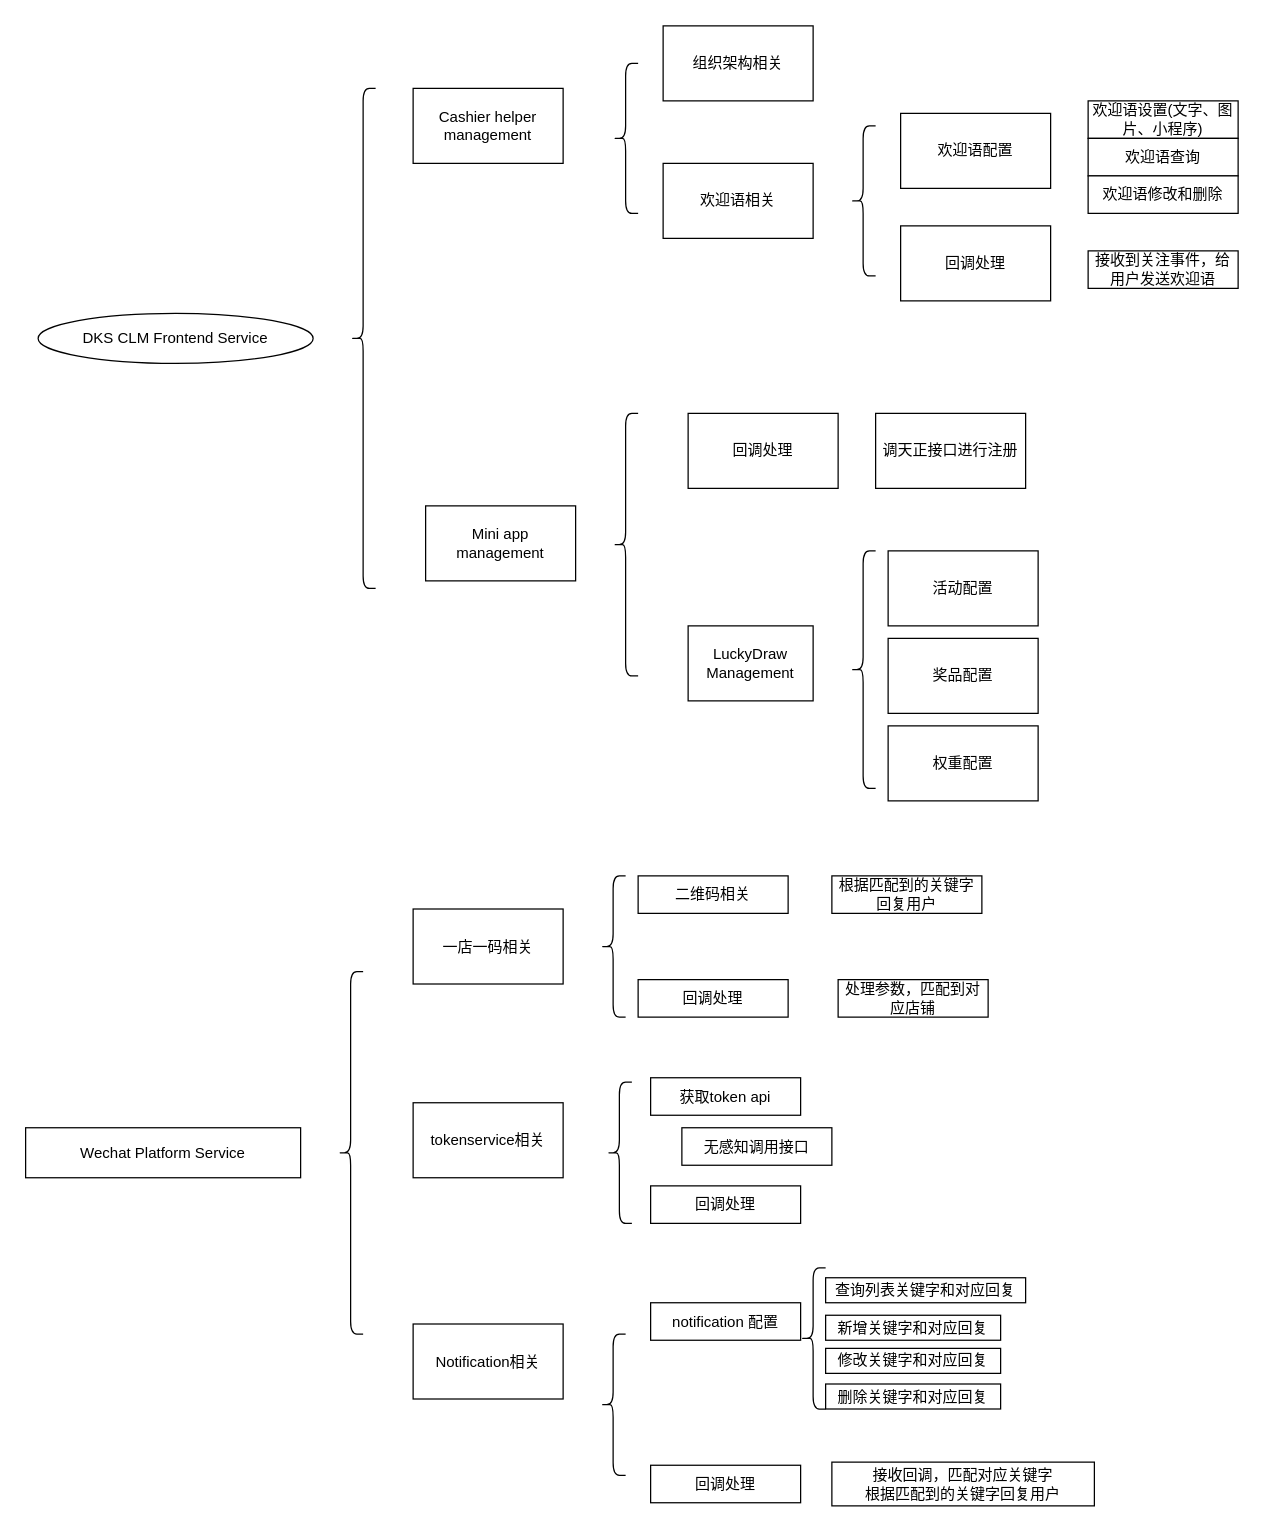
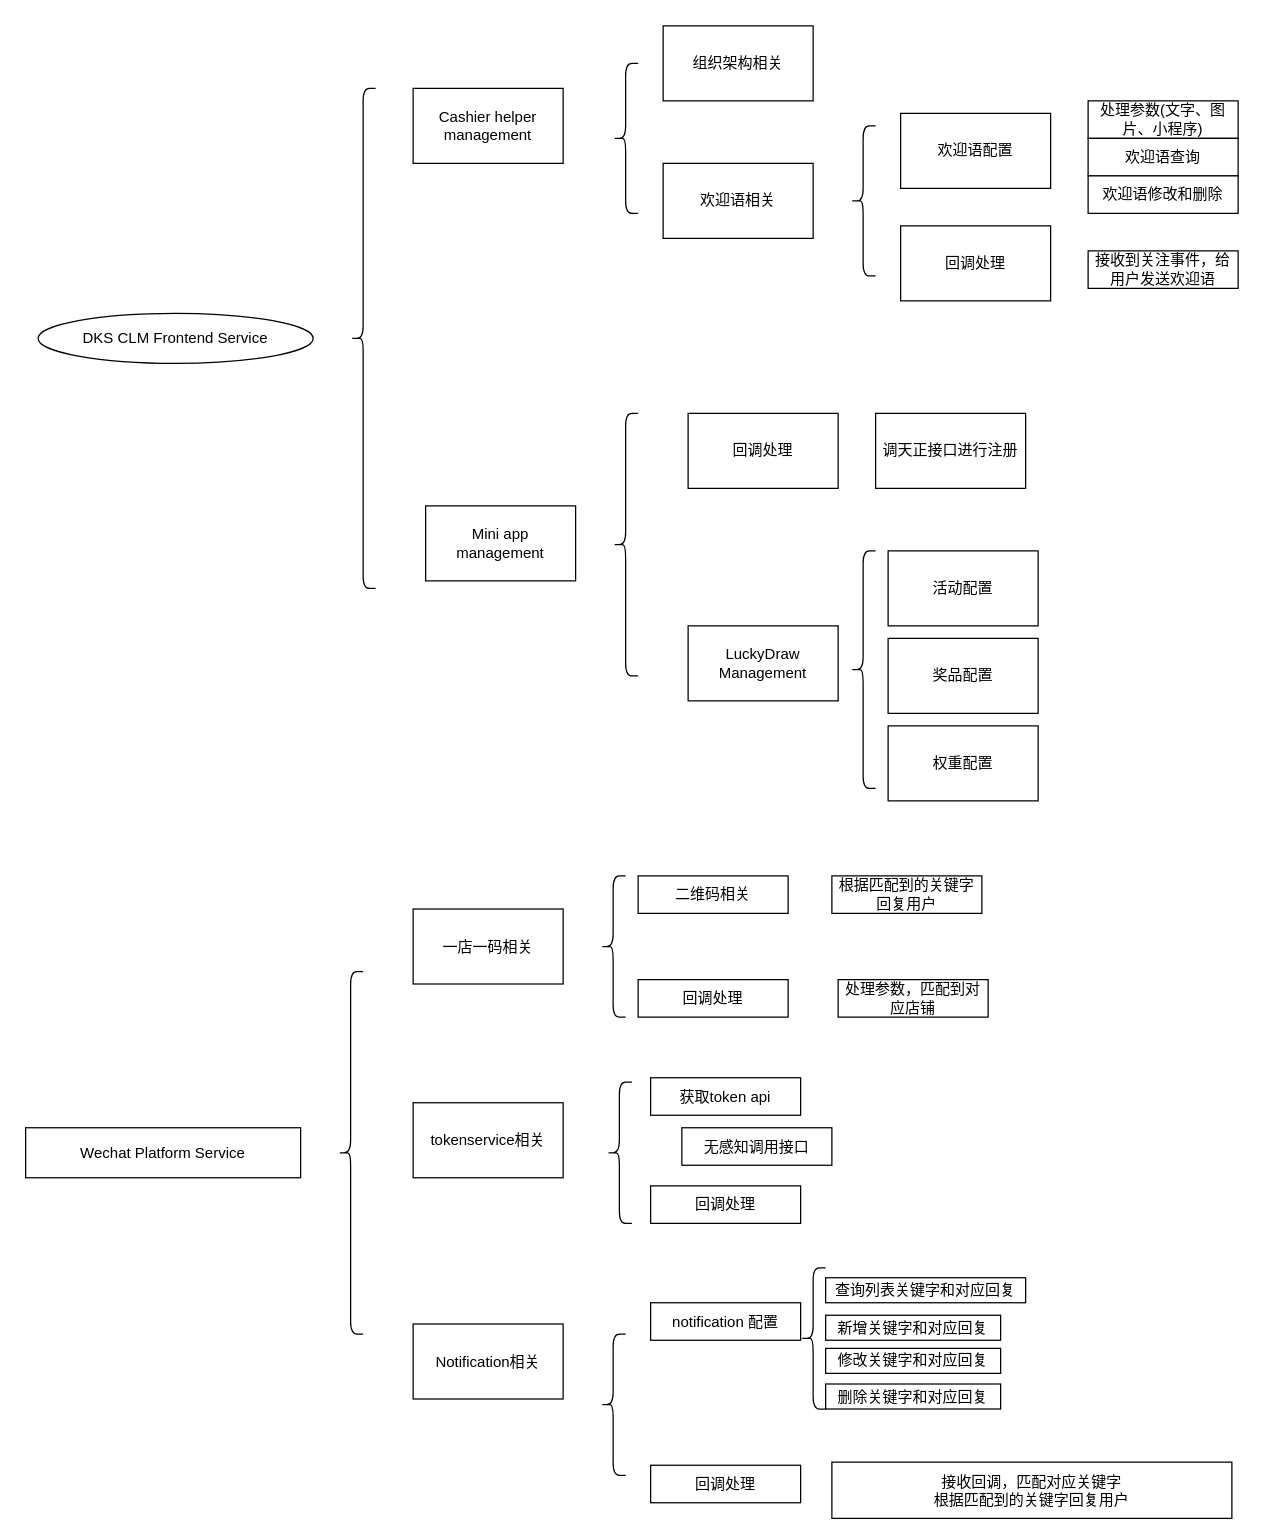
(1163, 119) -> (1163, 119)
(751, 663) -> (763, 663)
(963, 1484) -> (1032, 1490)
